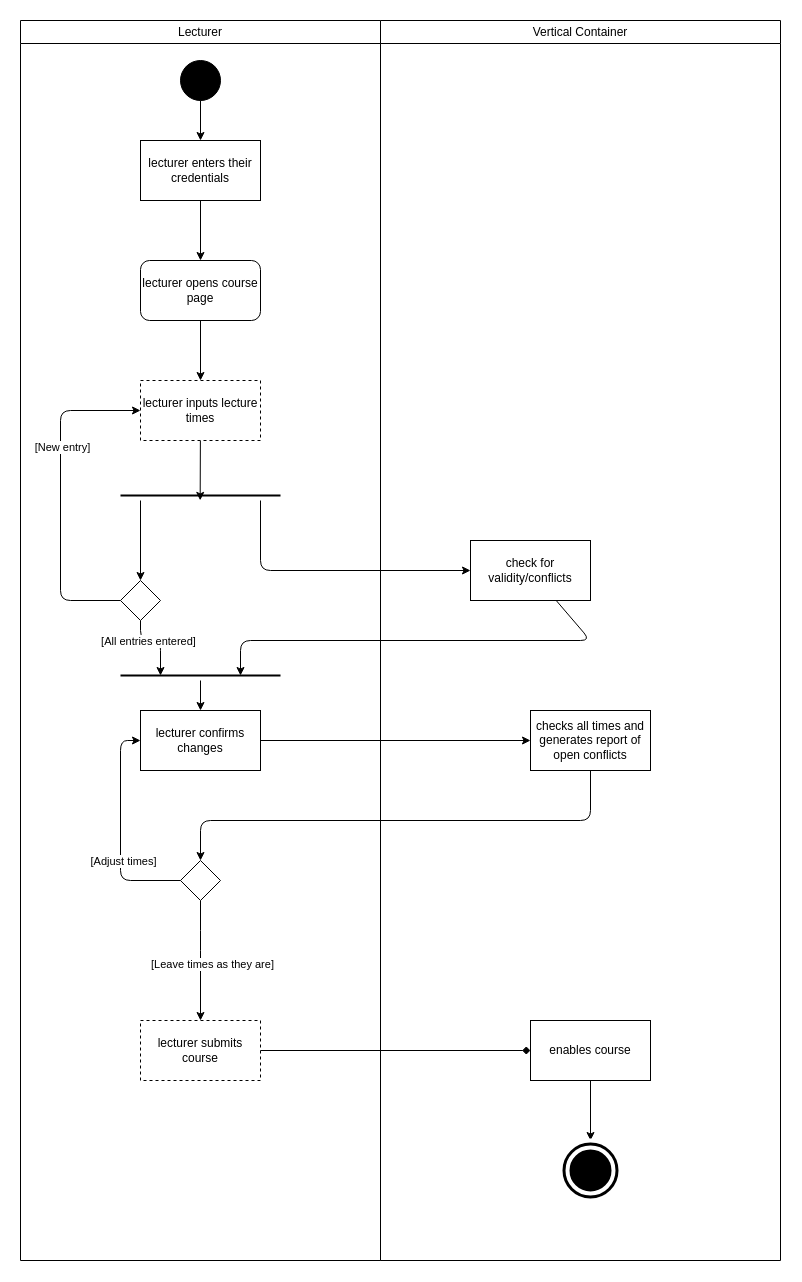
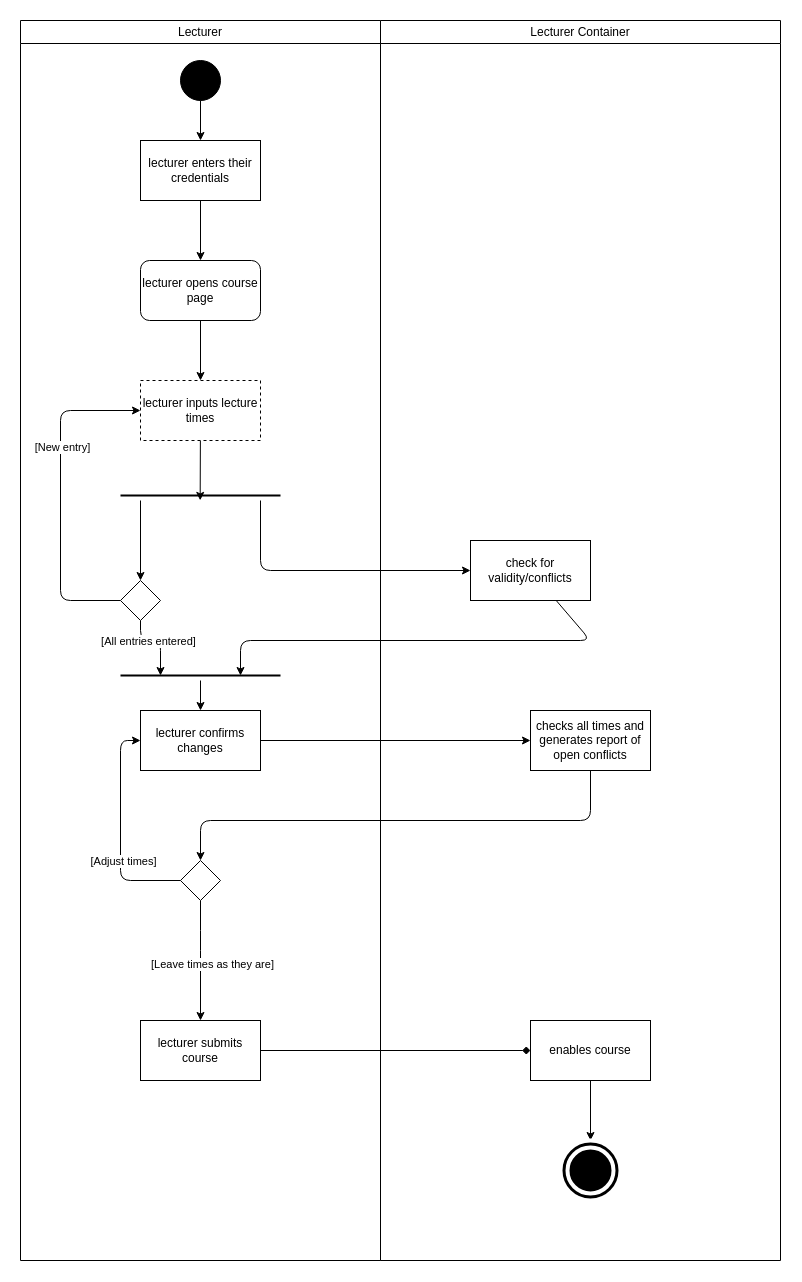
(581, 33) -> (581, 33)
(201, 1051) -> (201, 1051)
